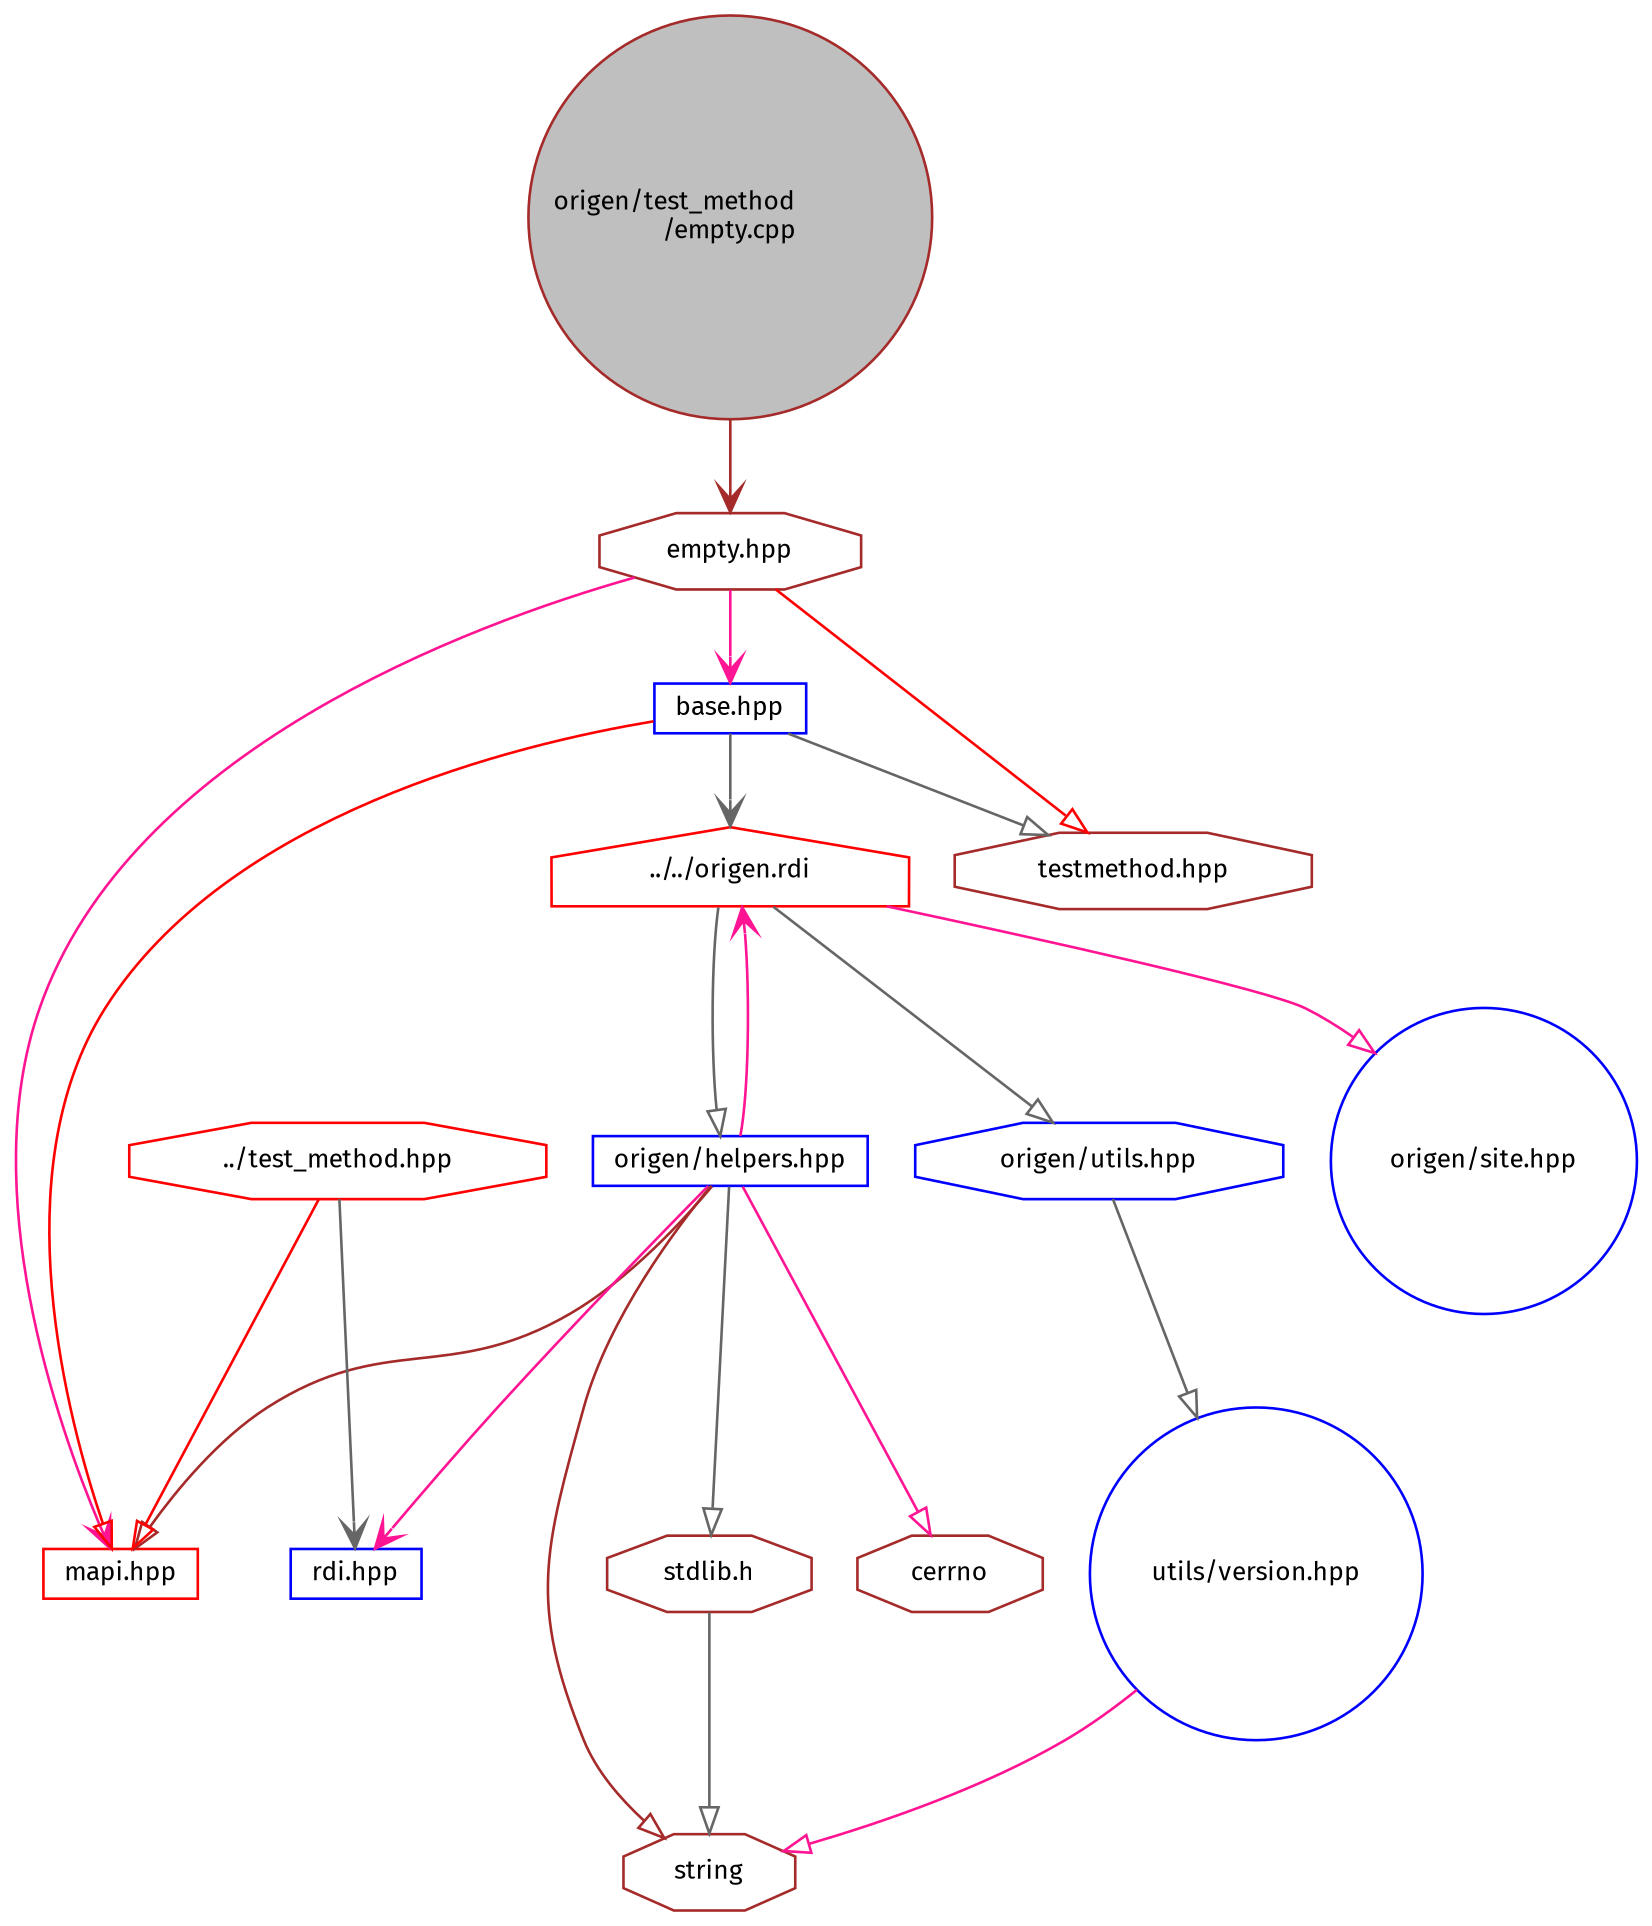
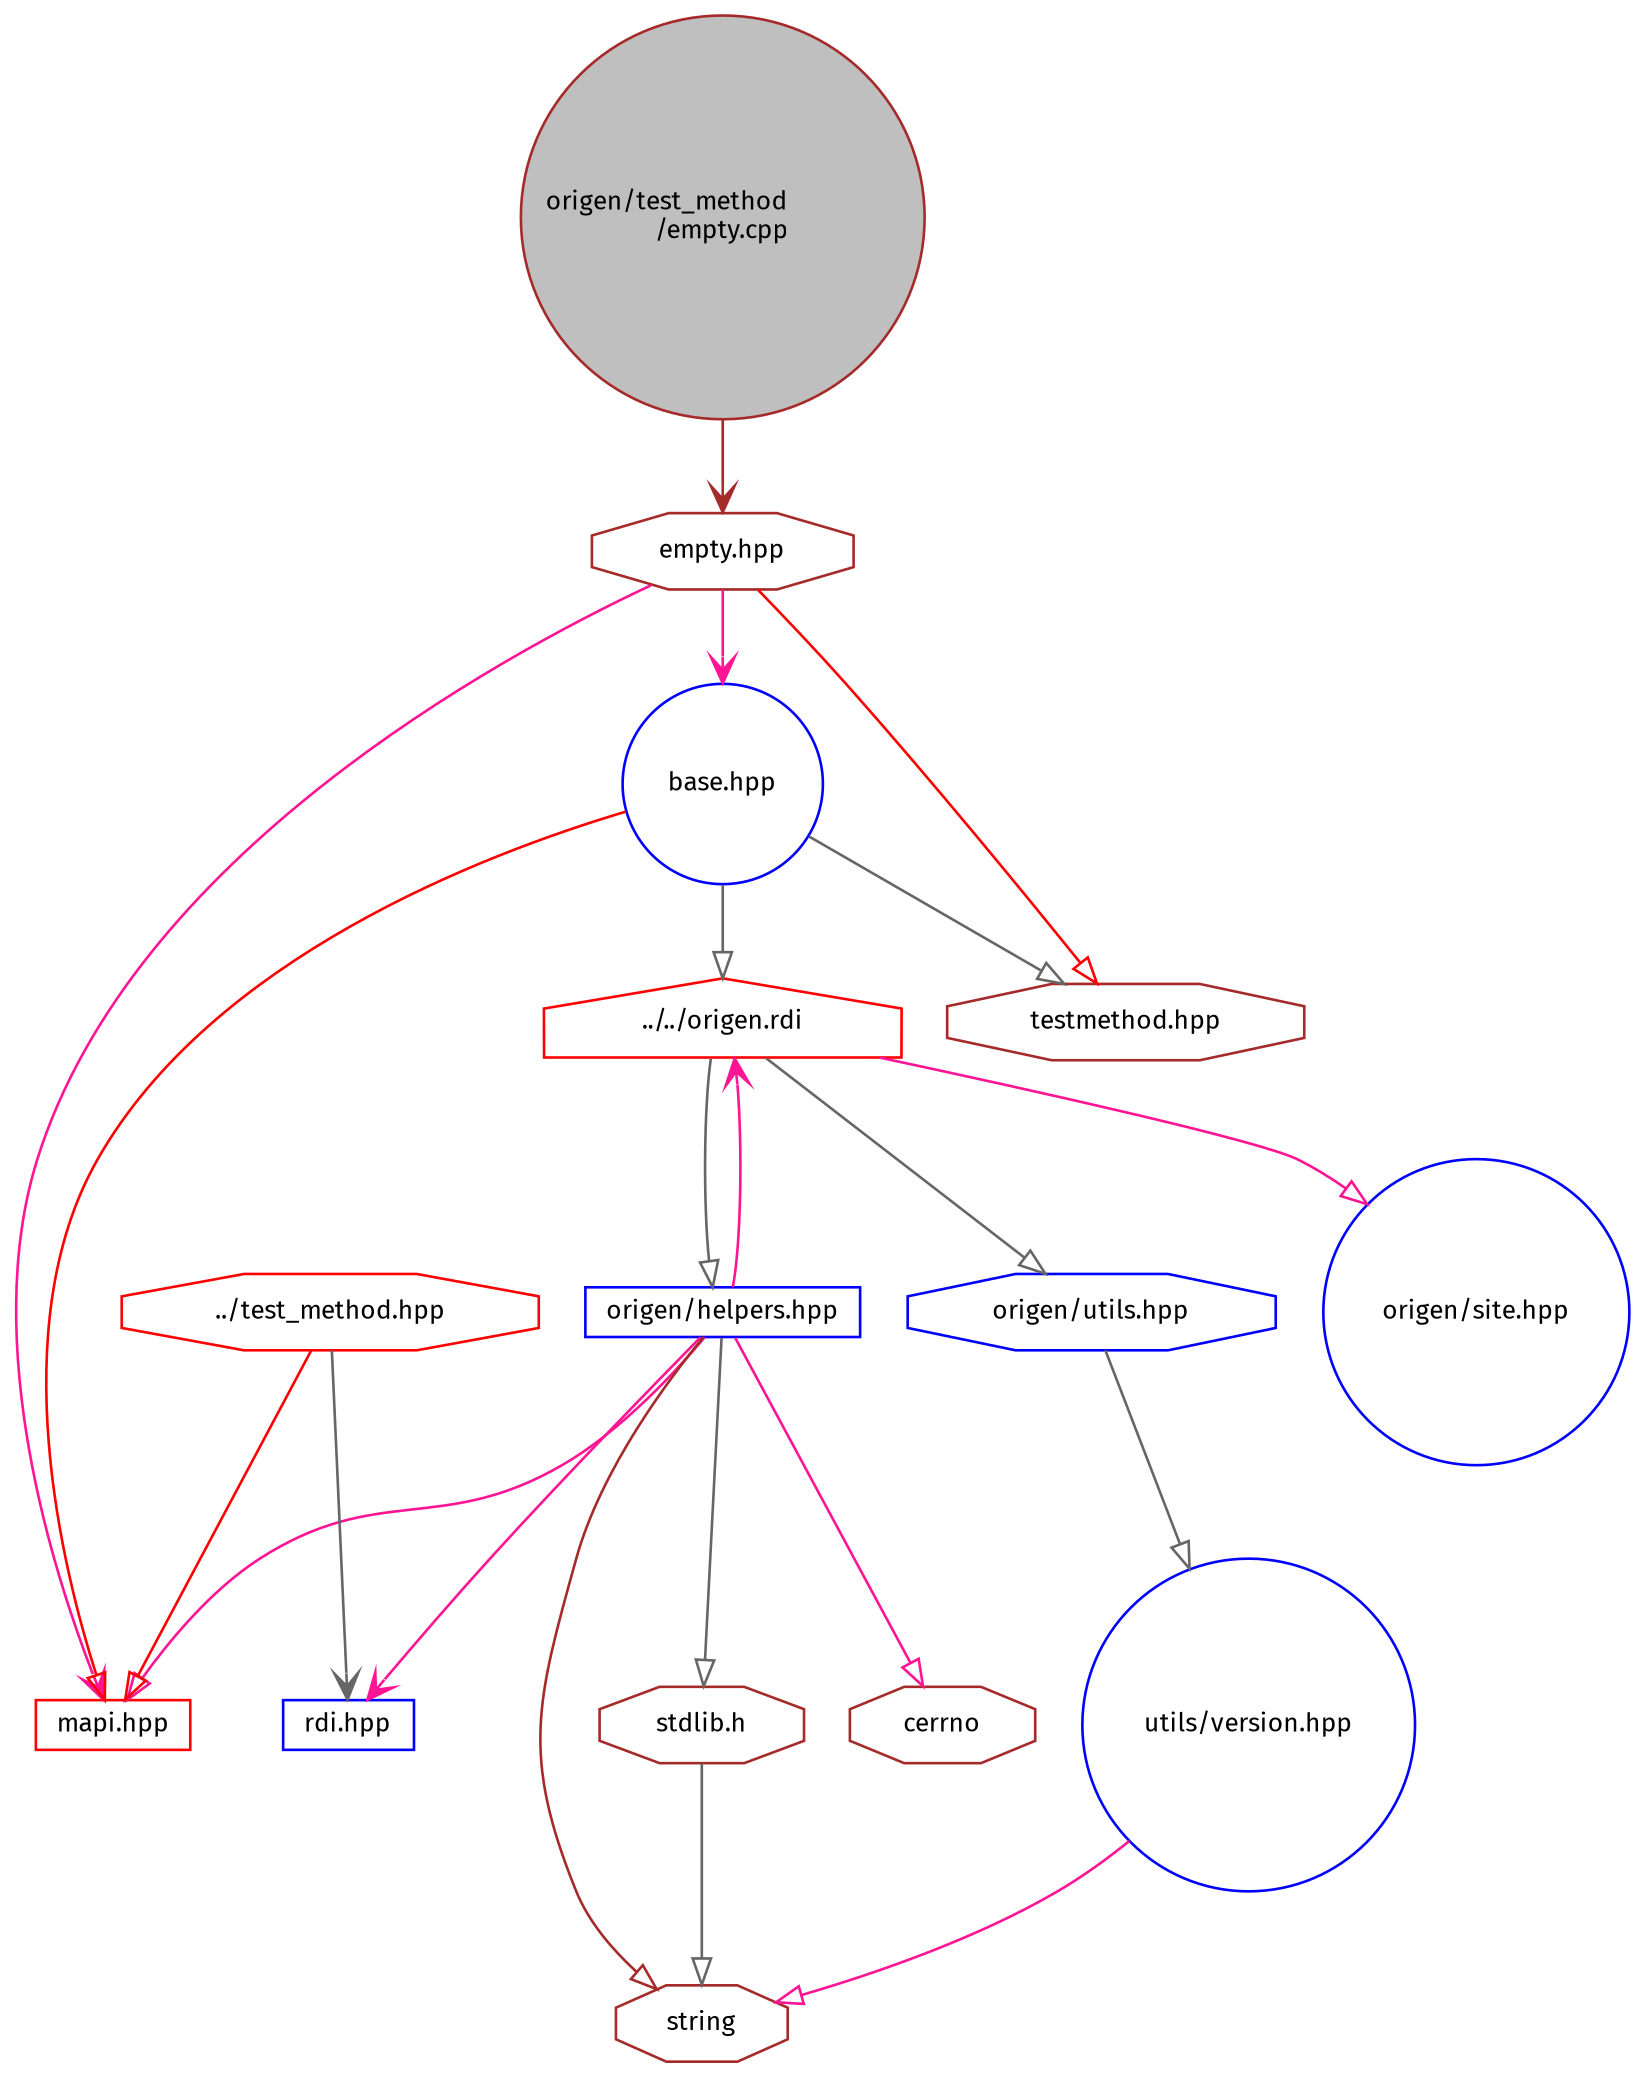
(730, 708) -> (723, 784)
(730, 767) -> (723, 918)
(429, 1357) -> (422, 1508)
